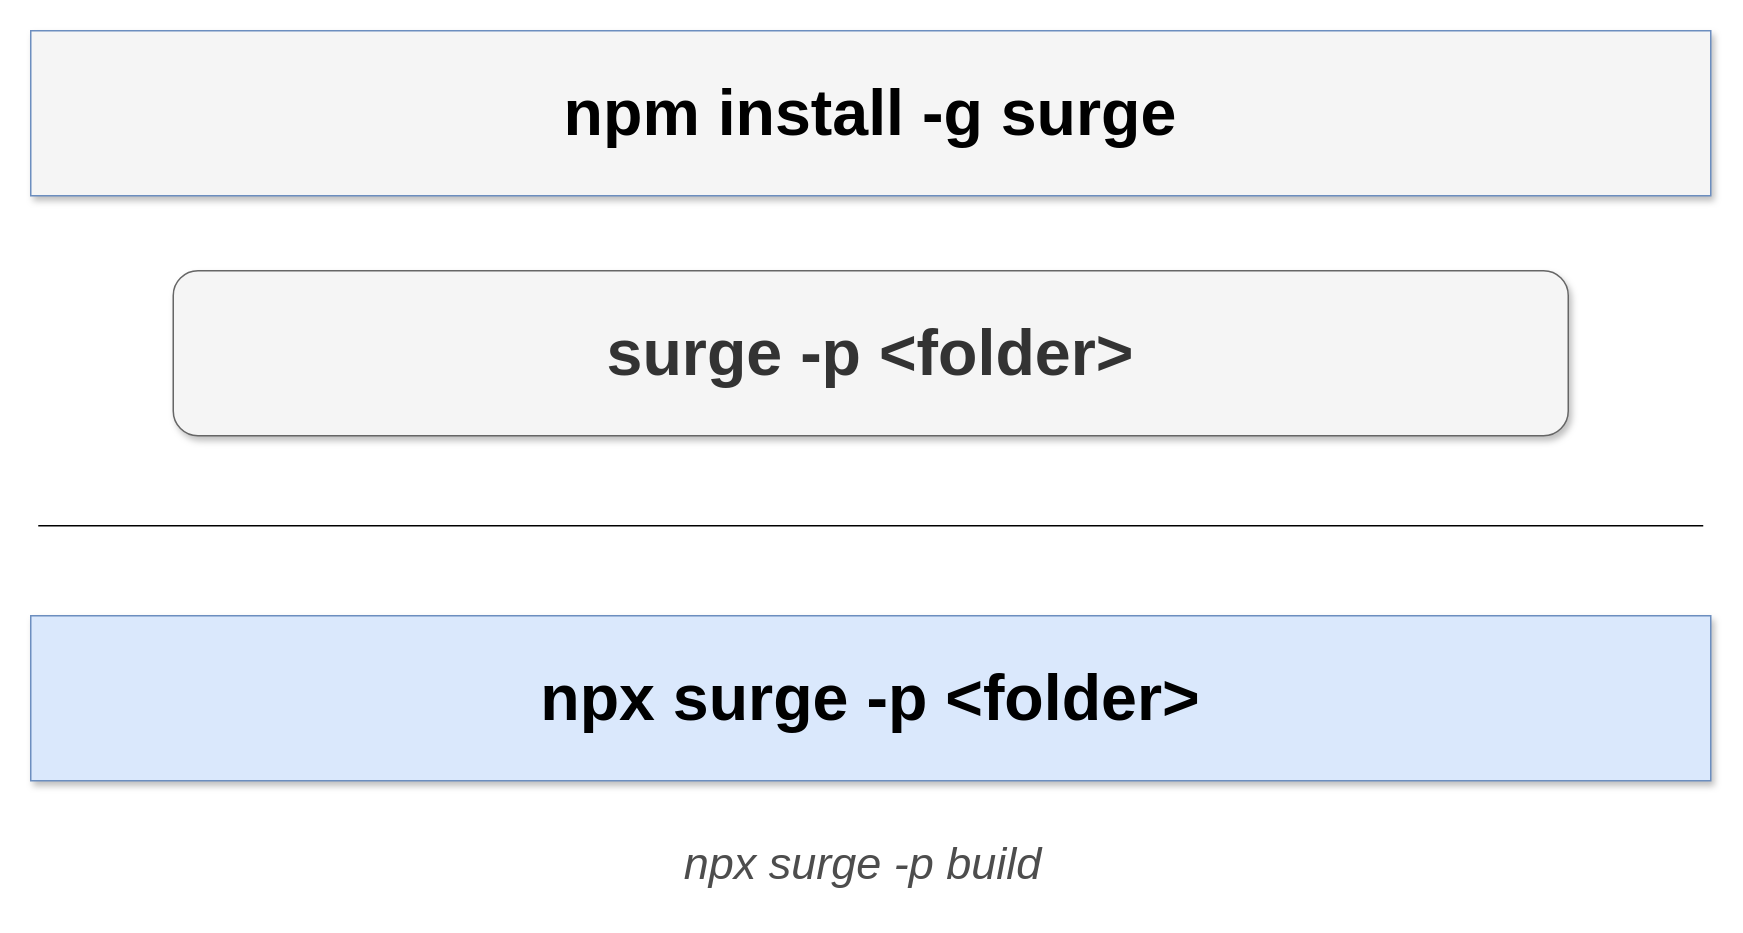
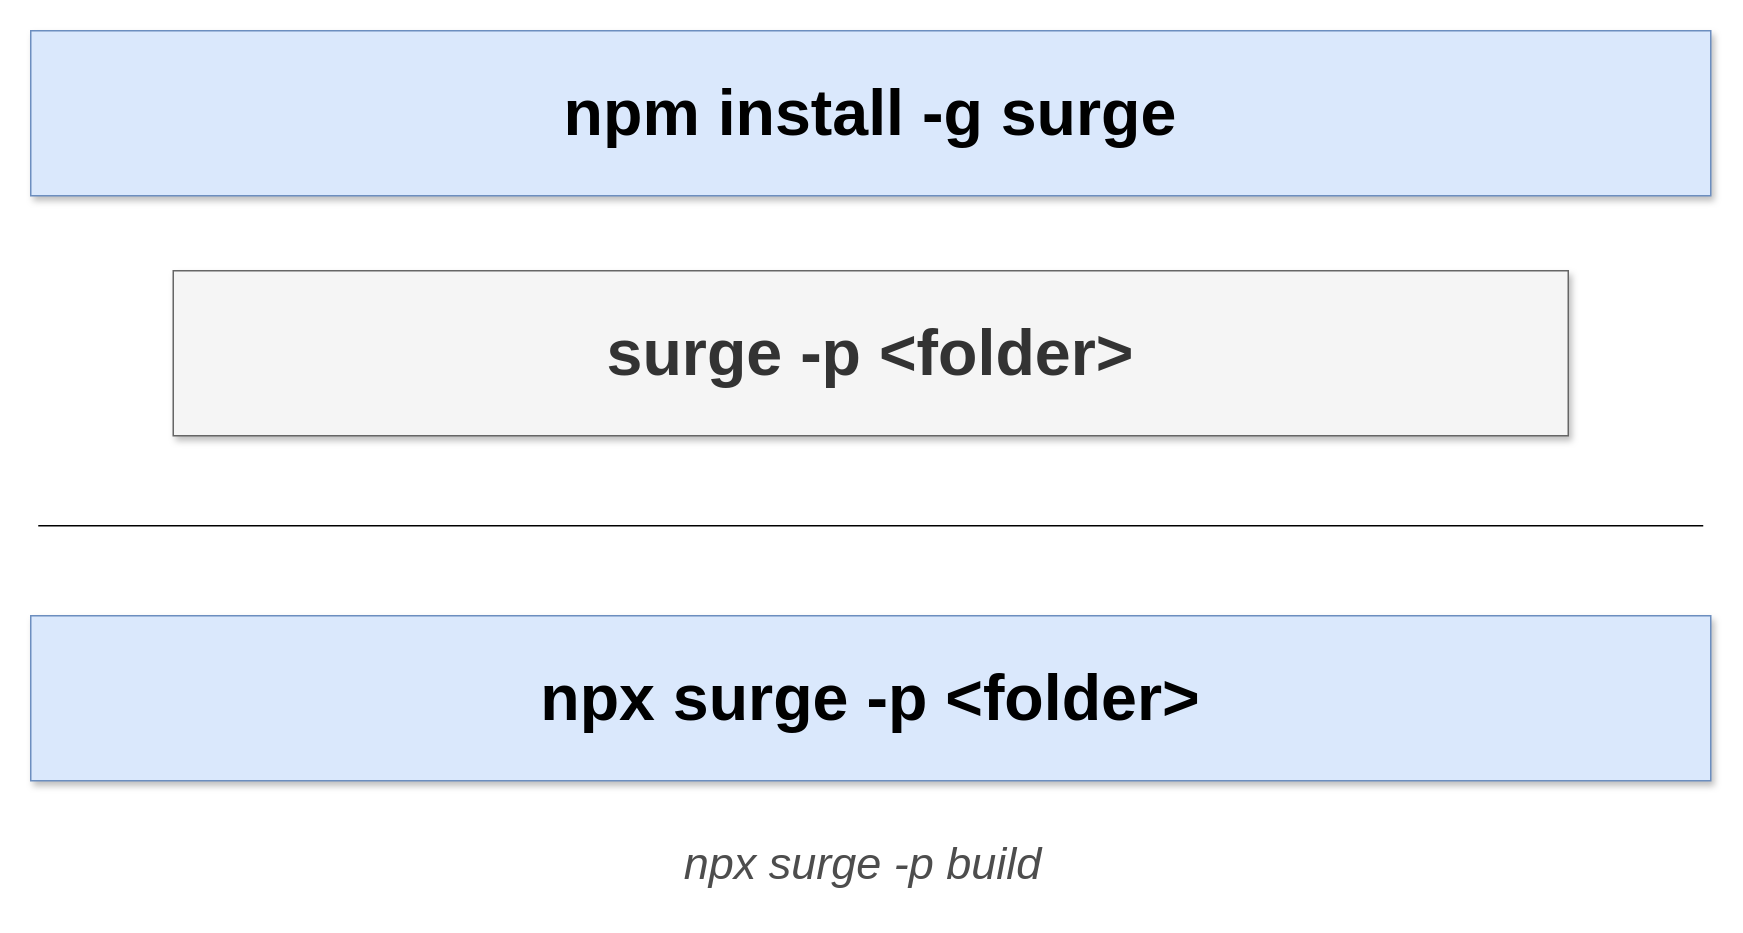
(871, 113) -> (871, 113)
(871, 353) -> (871, 353)
